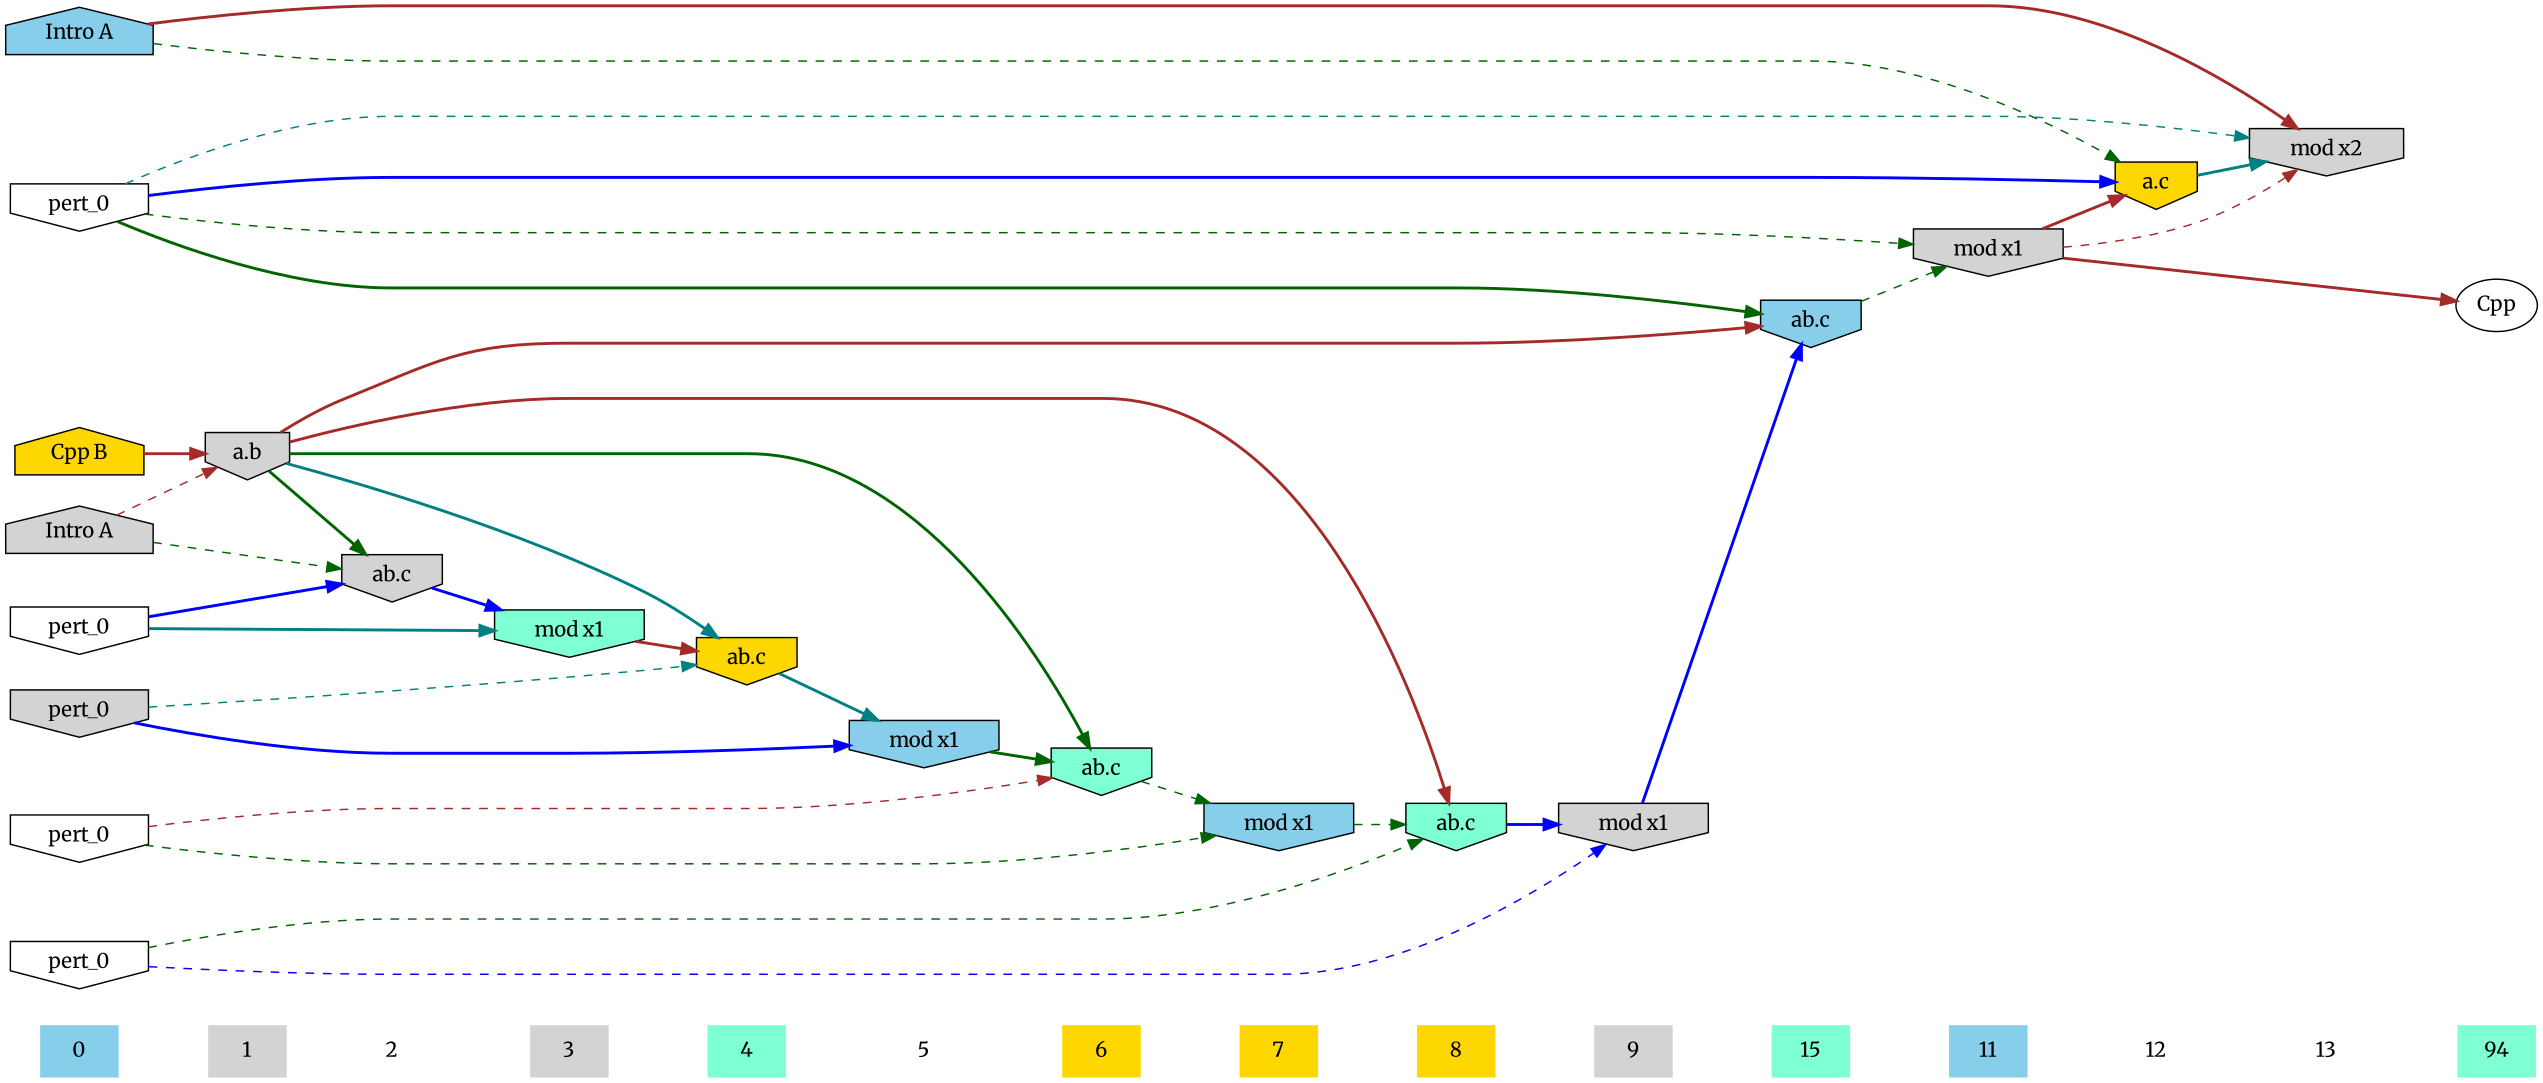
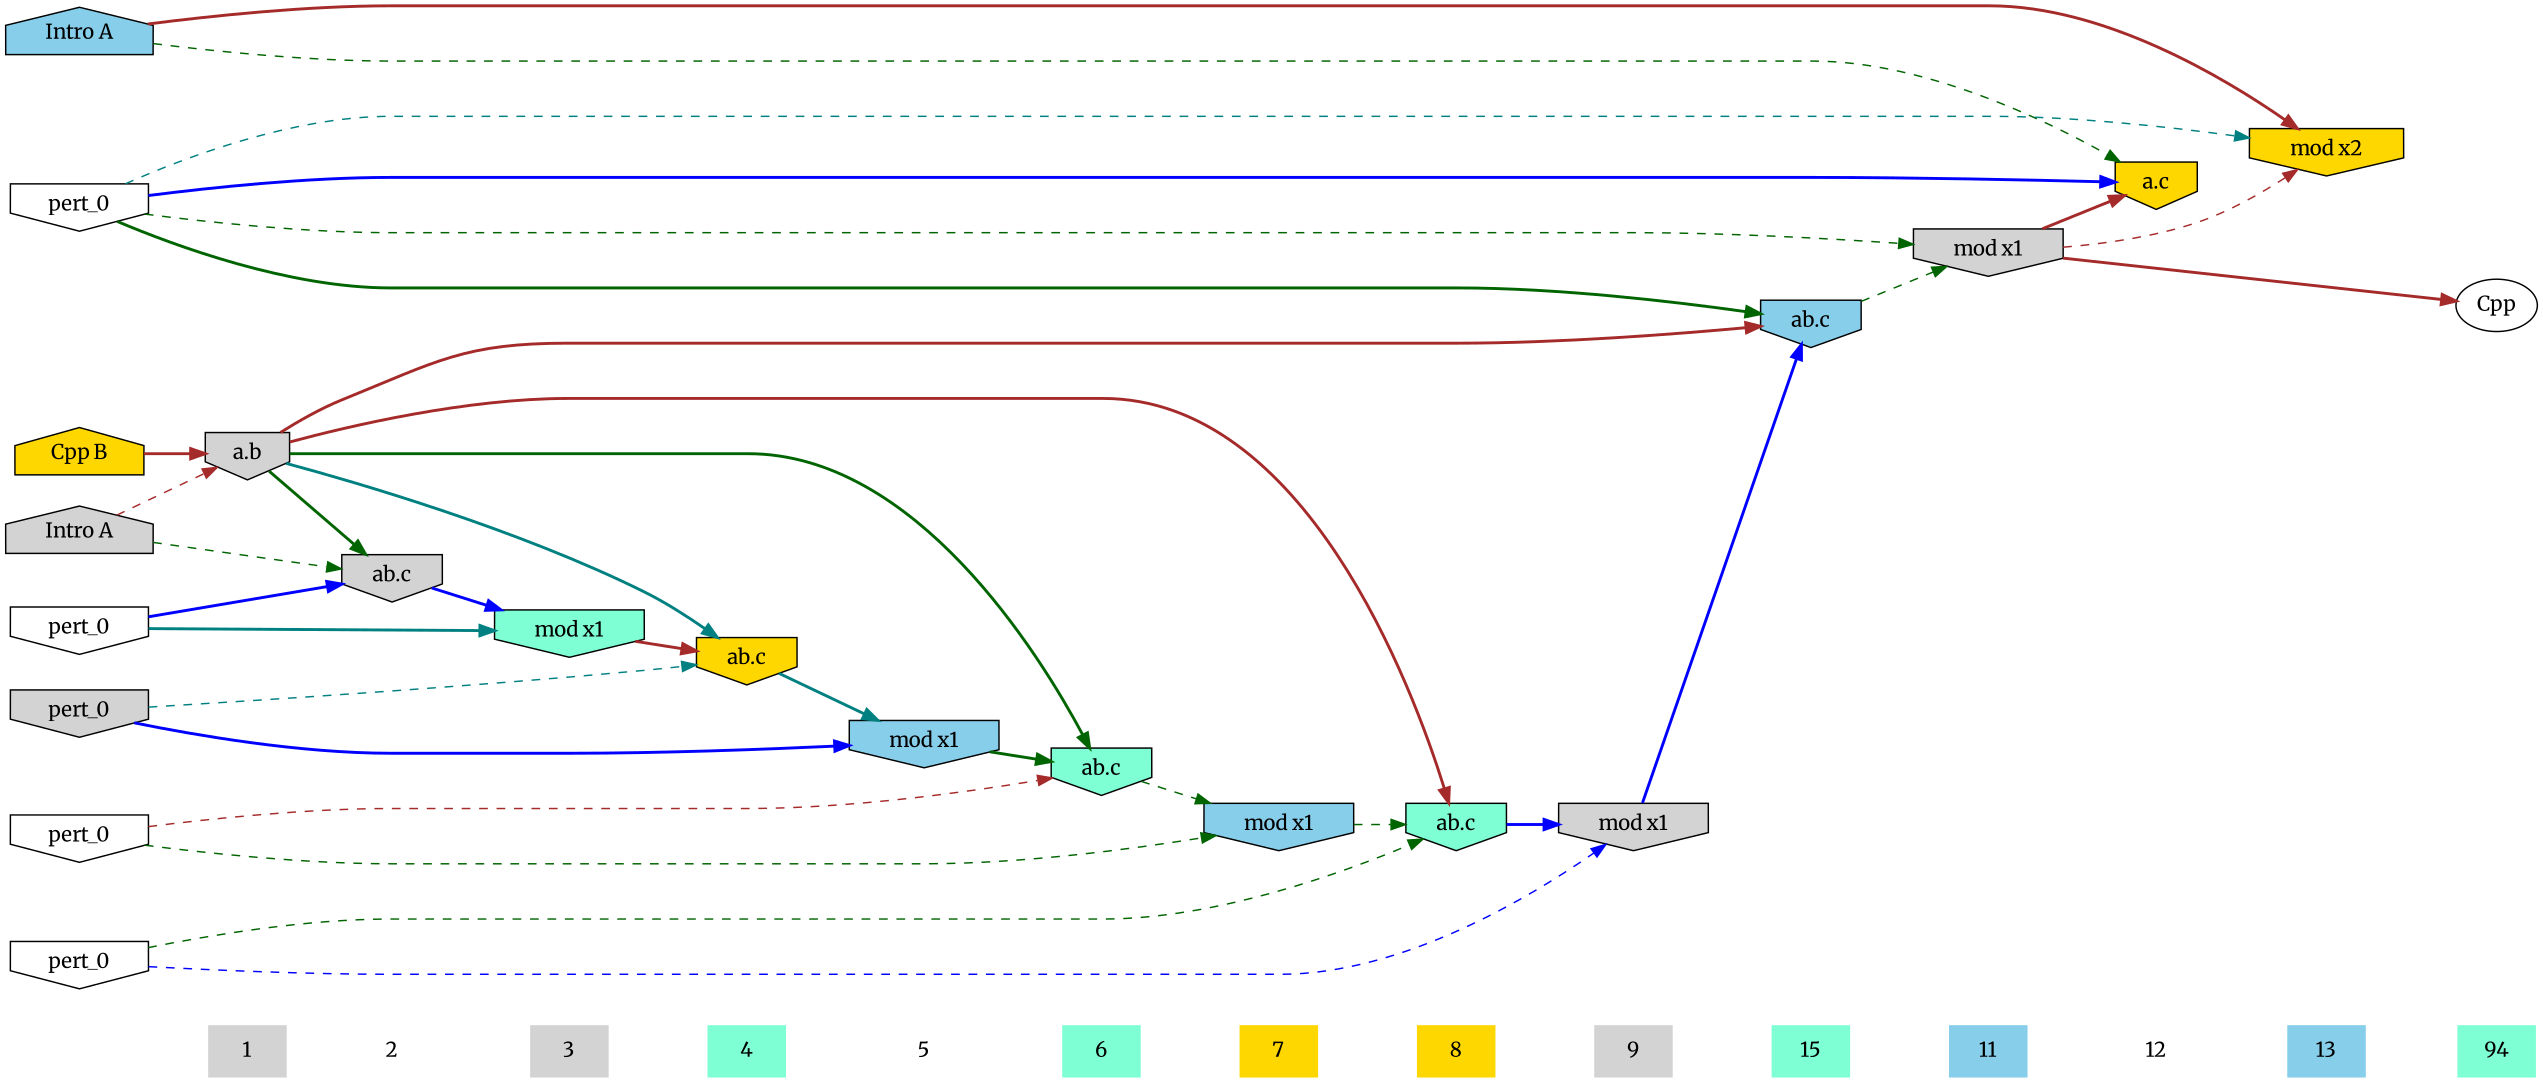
(2327, 150) -> (2327, 150)
(2224, 170) -> none
(79, 1051) -> none
(1101, 1051) -> (1101, 1051)
(2327, 1051) -> (2327, 1051)
